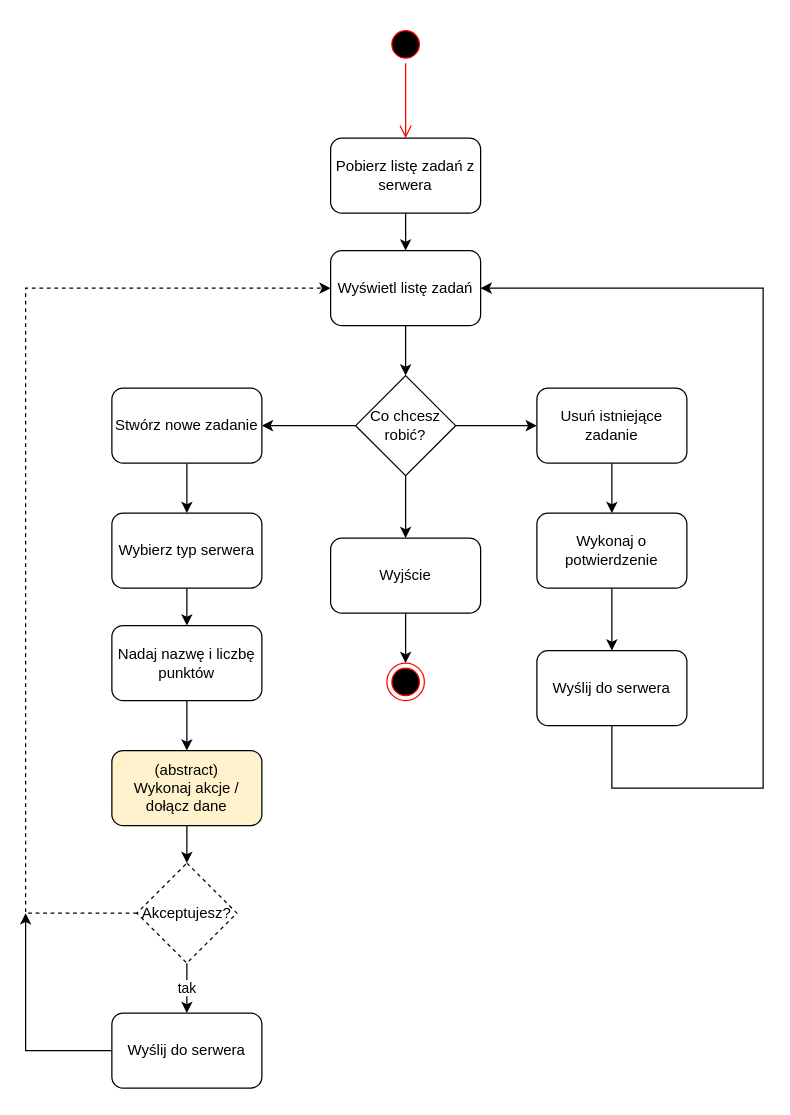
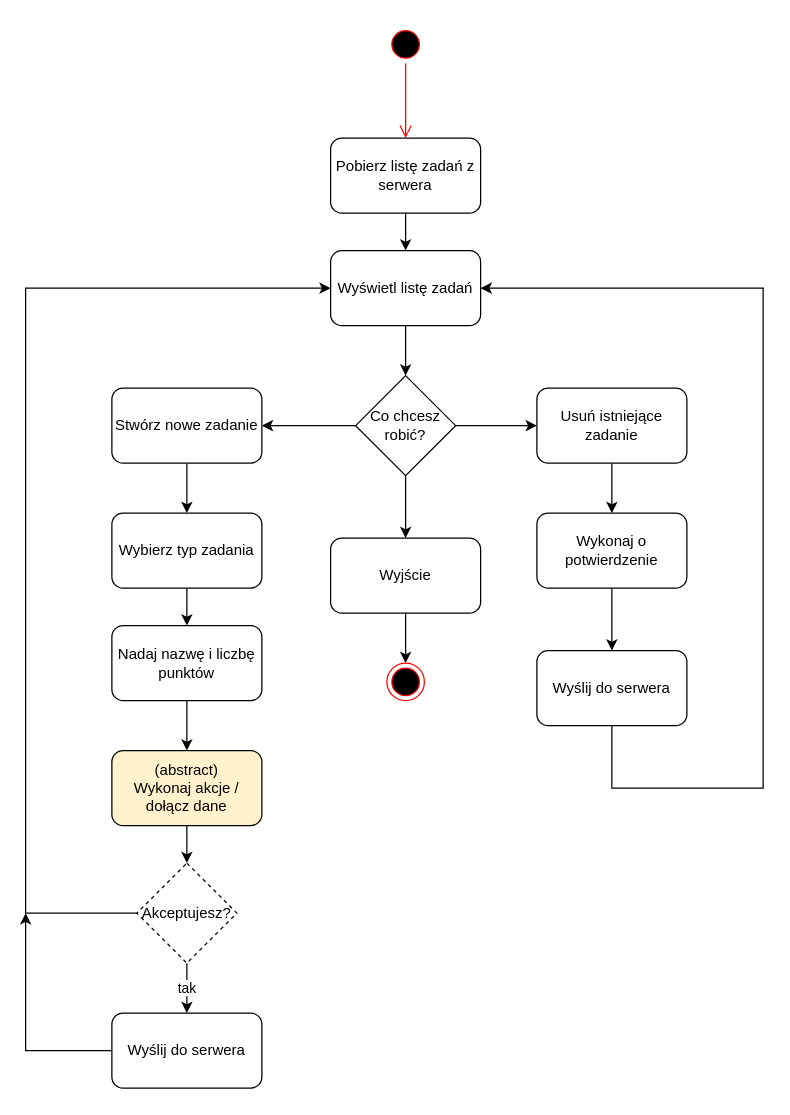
(26, 506) -> (26, 506)
(187, 551) -> (187, 551)
